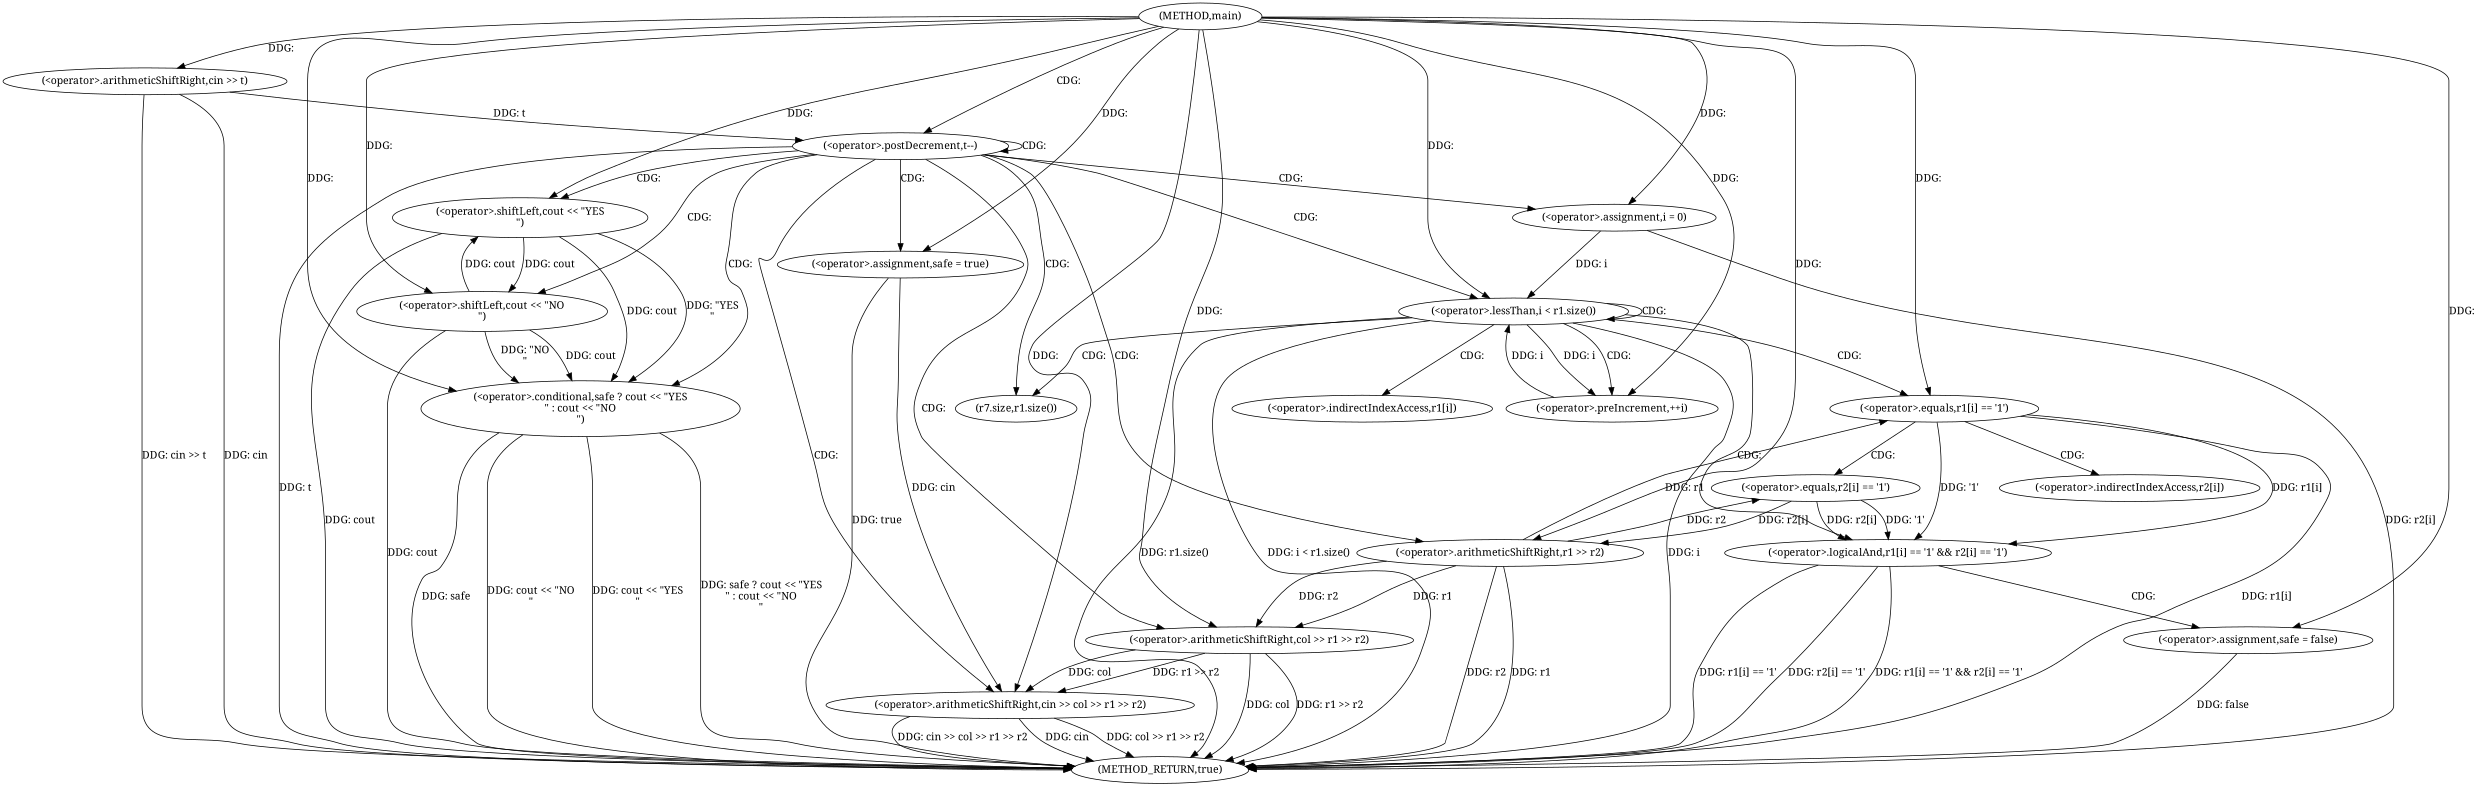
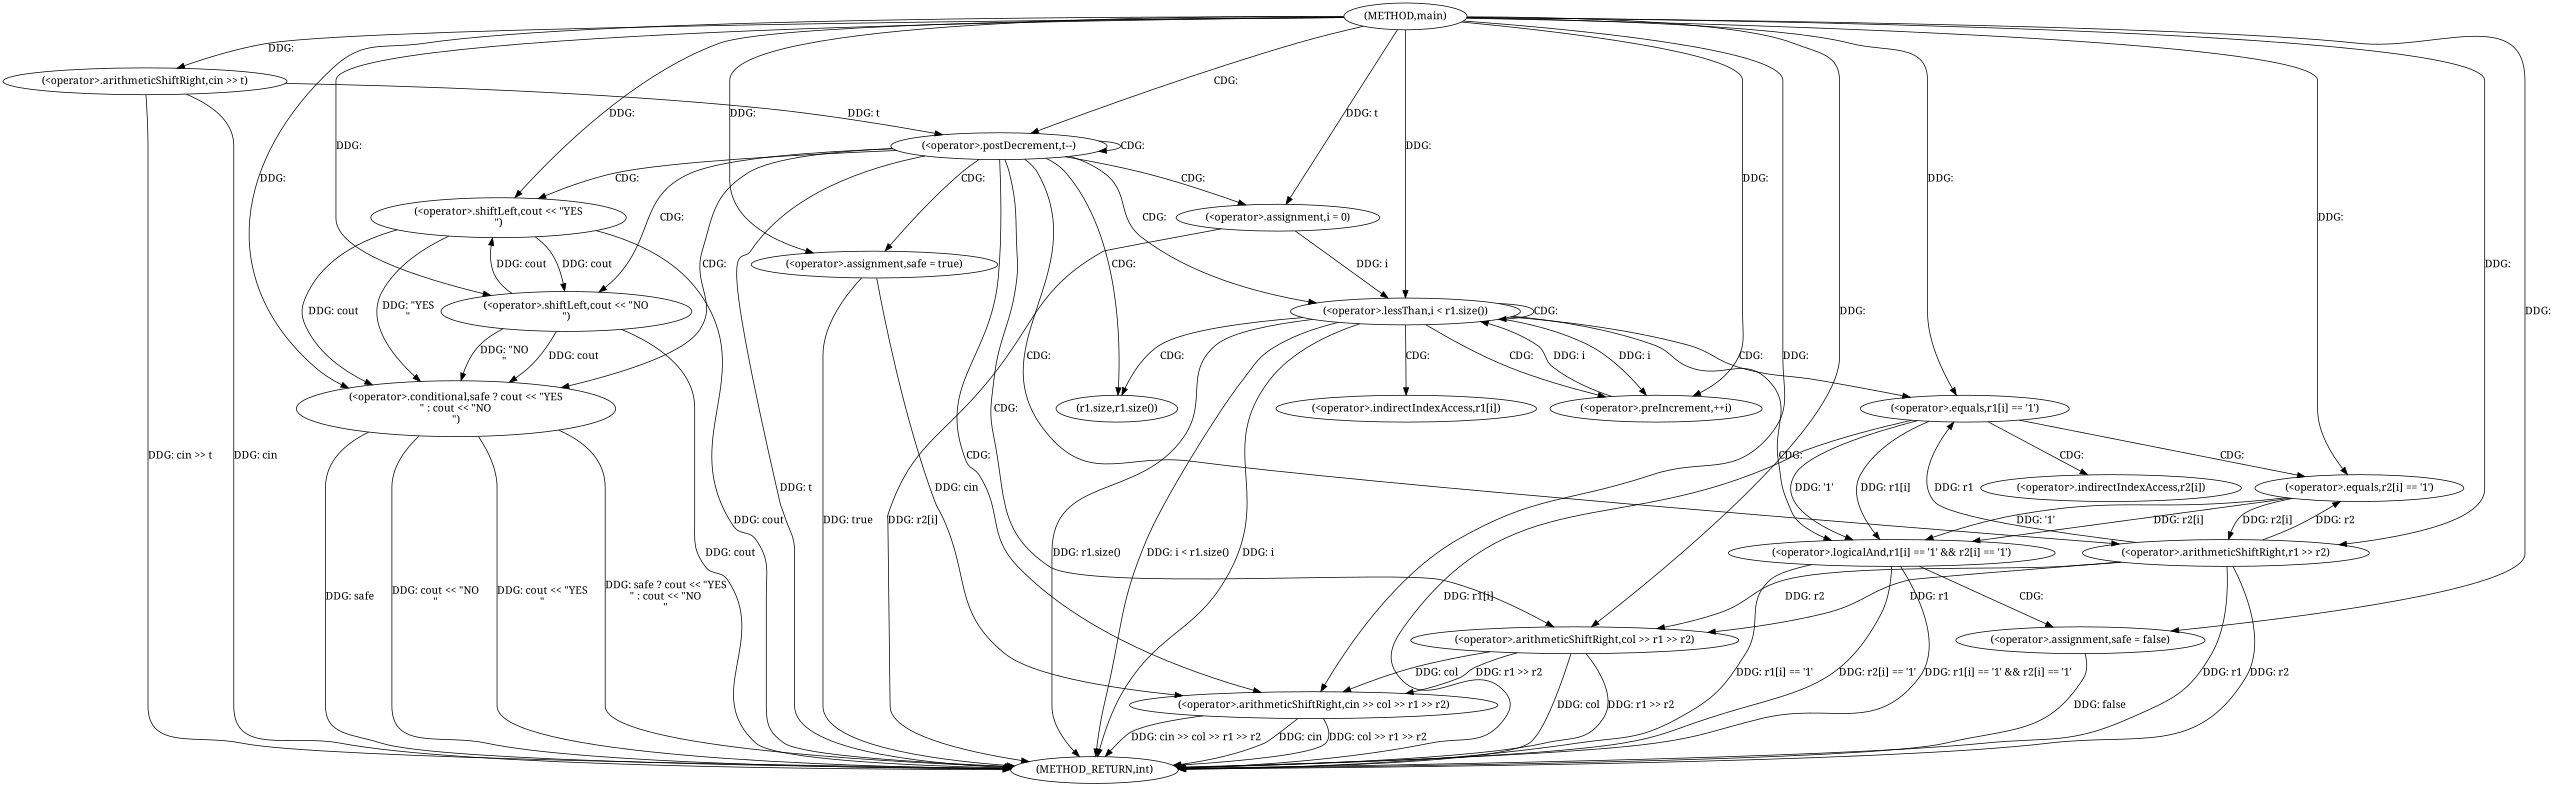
none -> (2092, 42)
(1715, 114) -> (1362, 114)
(1016, 409) -> (1117, 409)
(1160, 770) -> (1094, 770)
